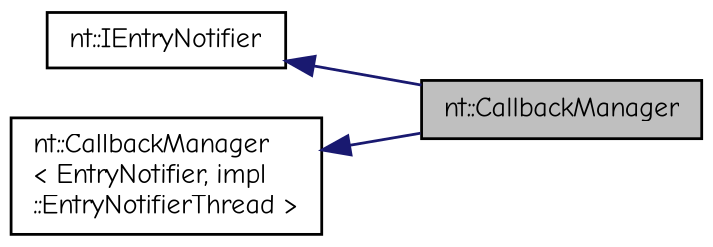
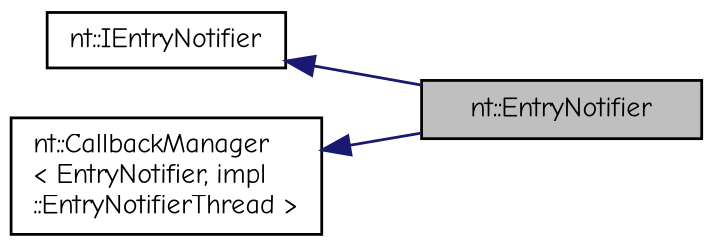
(562, 110) -> (562, 110)
